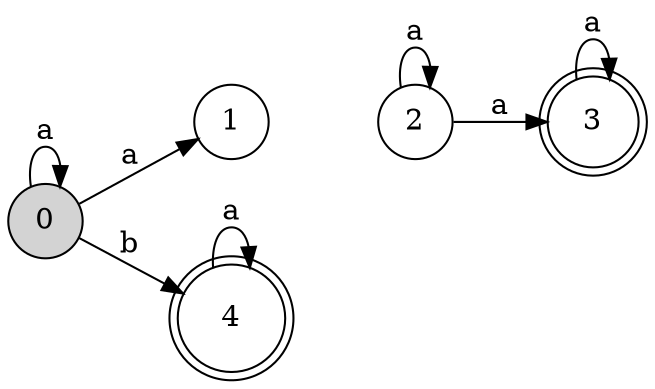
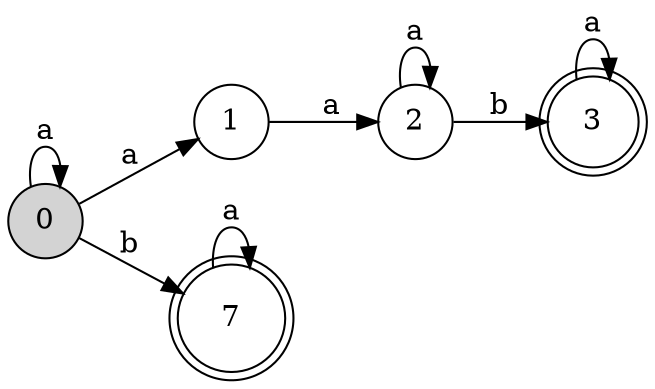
(500, 106) -> (500, 106)
none -> (313, 122)
(231, 318) -> (231, 318)
